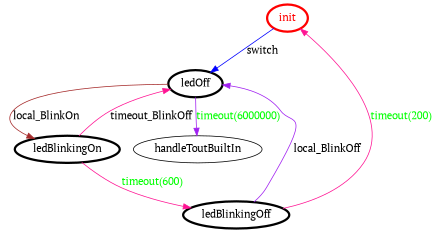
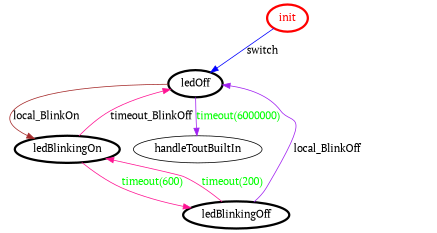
(371, 135) -> (171, 173)
